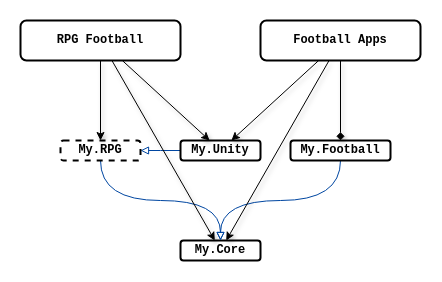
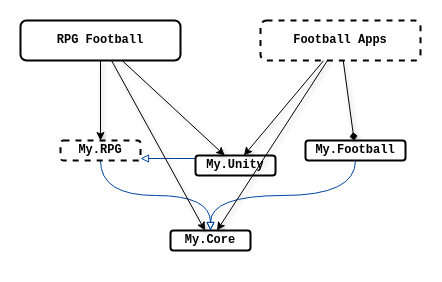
(341, 41) -> (341, 41)
(221, 151) -> (236, 166)
(341, 151) -> (356, 151)
(221, 251) -> (211, 241)
